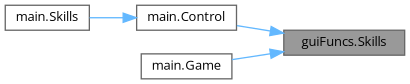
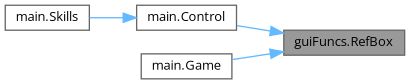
(344, 43) -> (344, 43)
